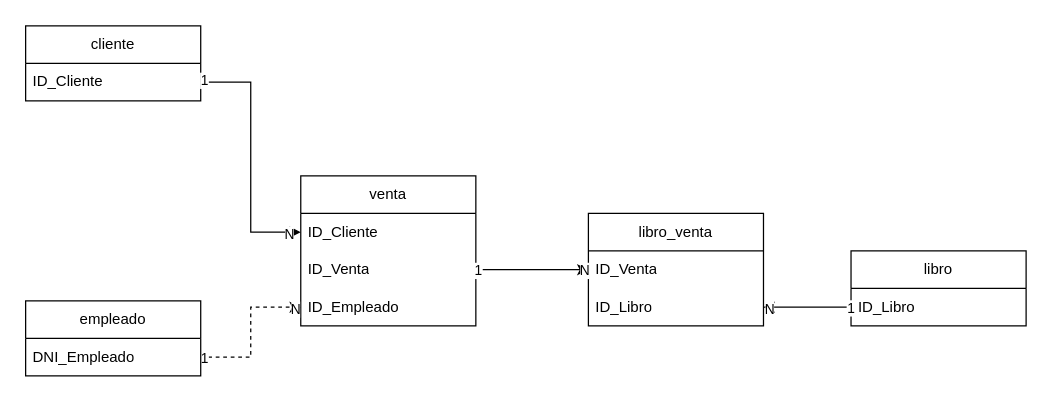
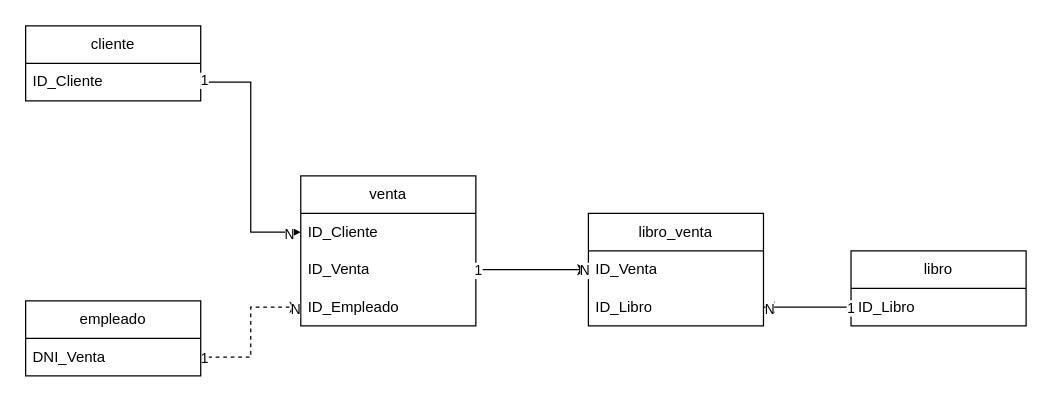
(82, 357) -> (71, 357)
